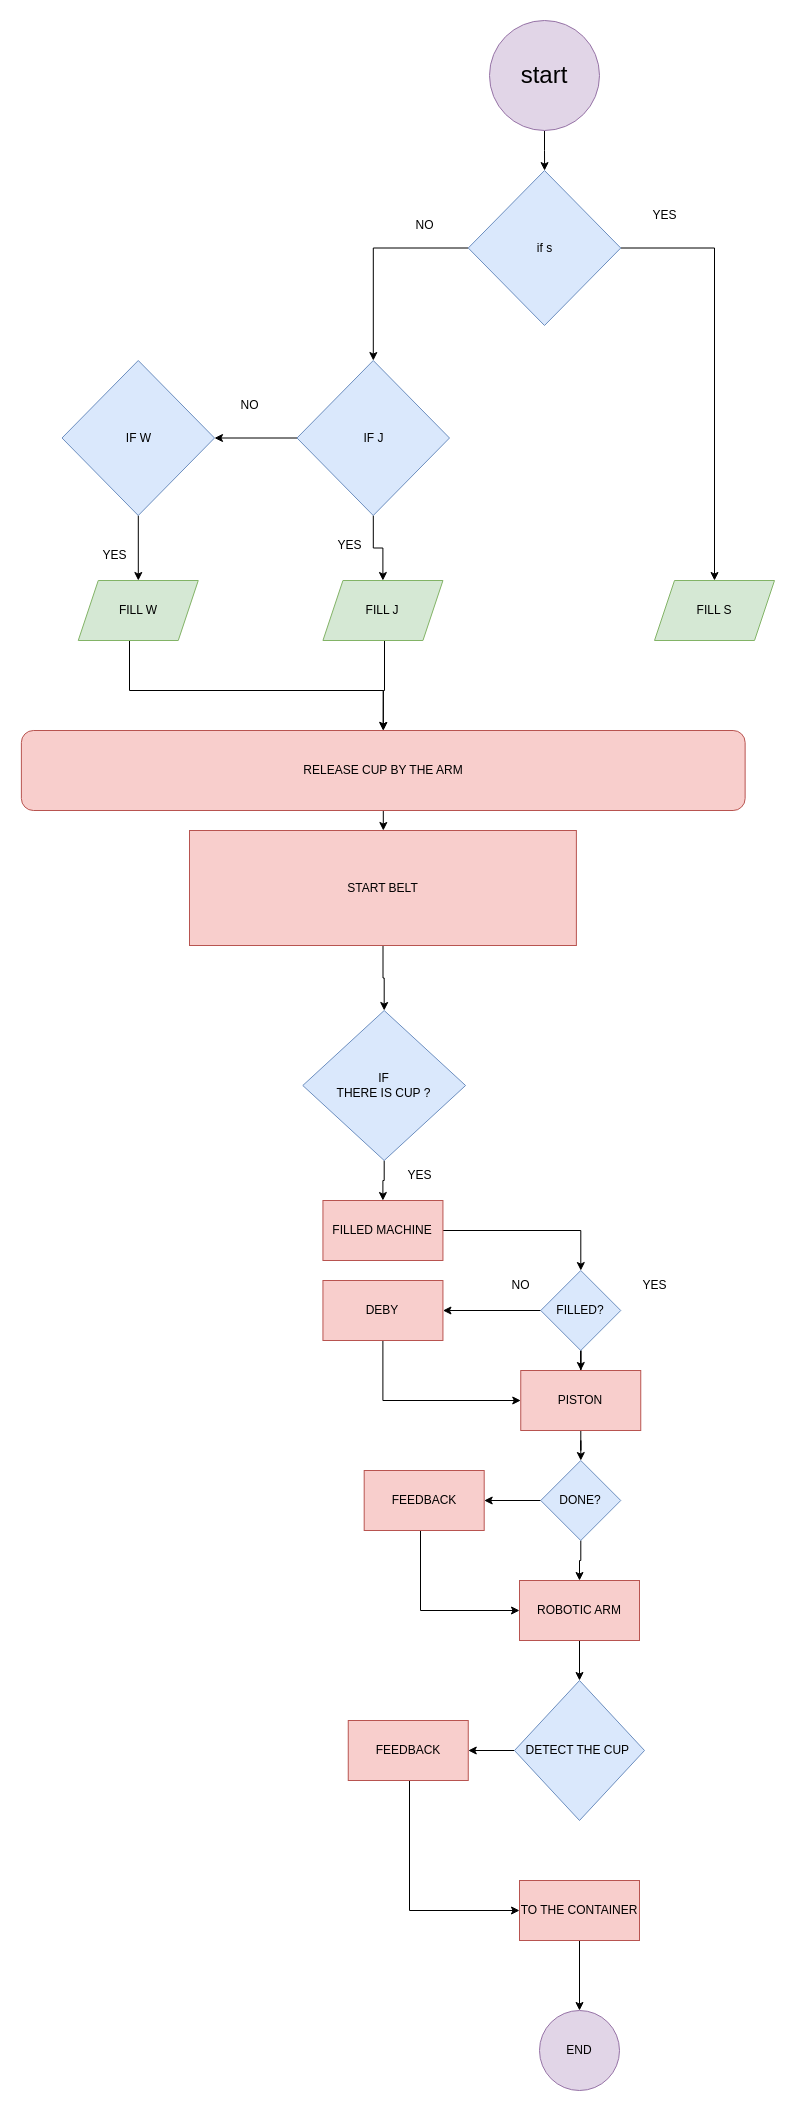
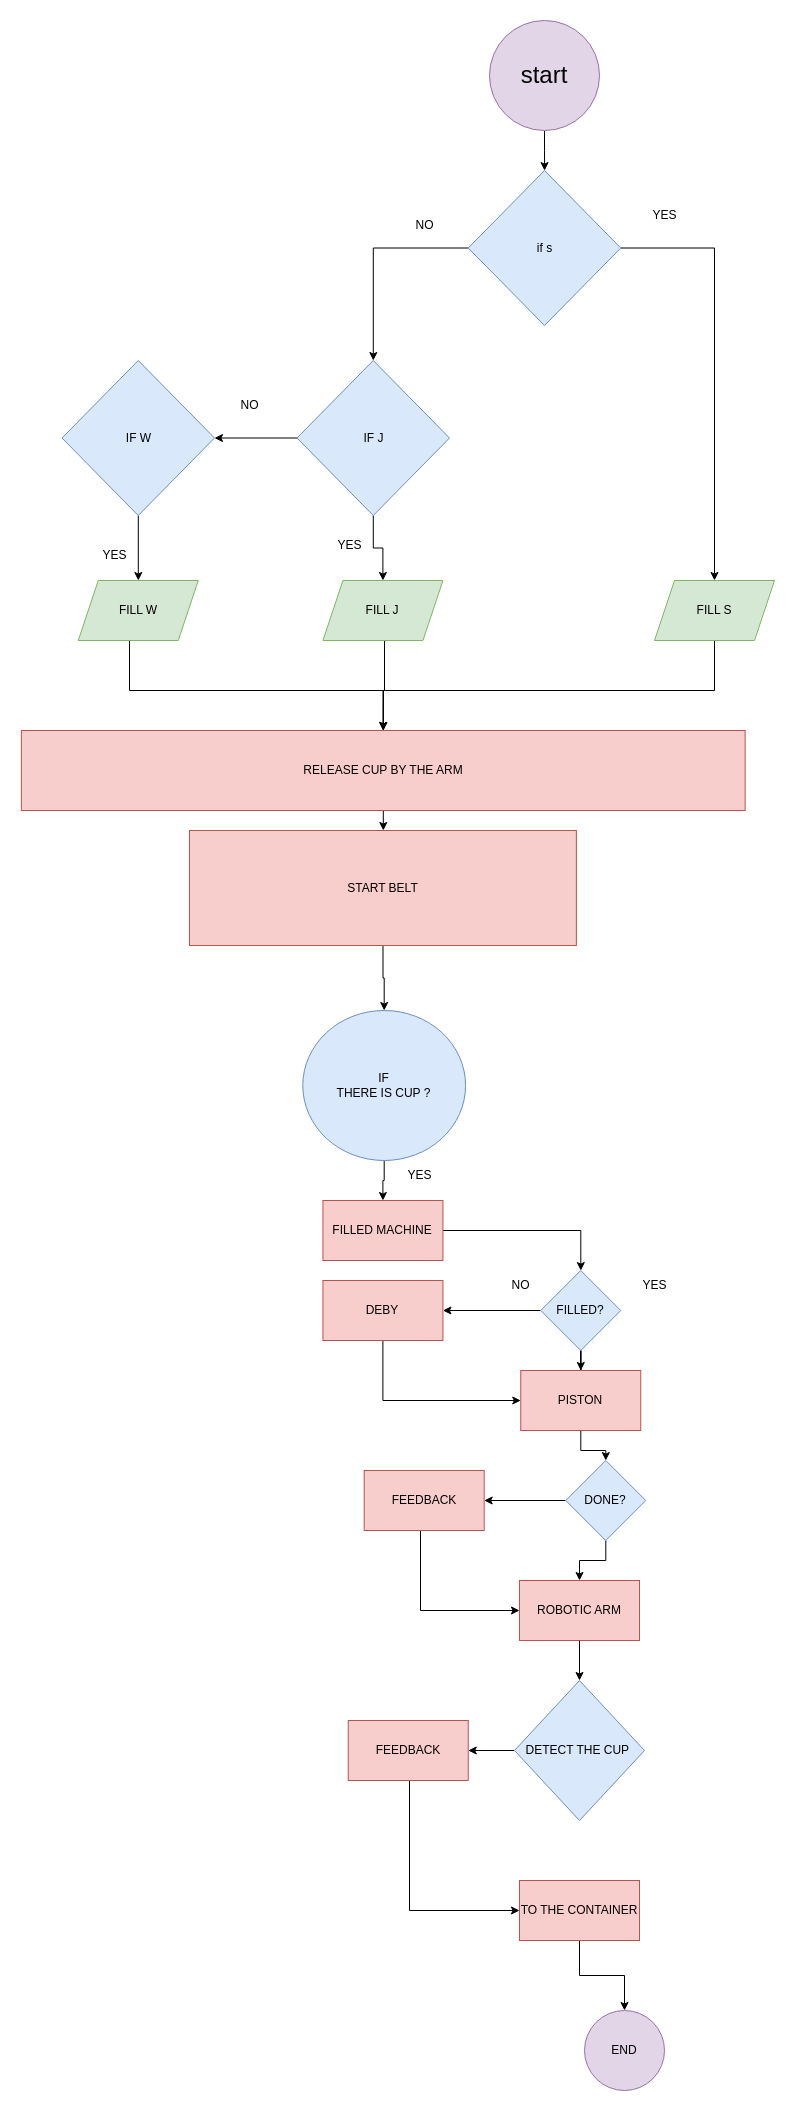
none -> (575, 691)
(383, 771) -> (383, 771)
(384, 1086) -> (384, 1086)
(581, 1501) -> (606, 1501)
(580, 2051) -> (625, 2051)
